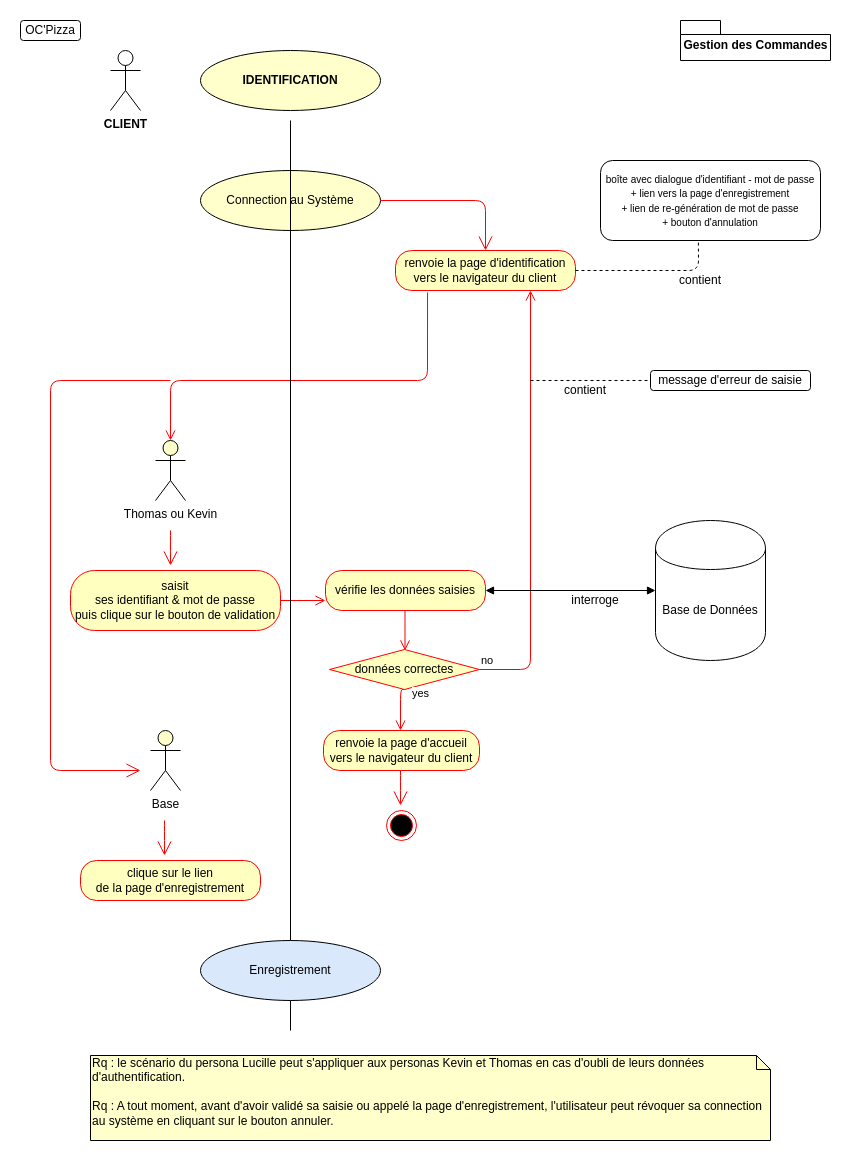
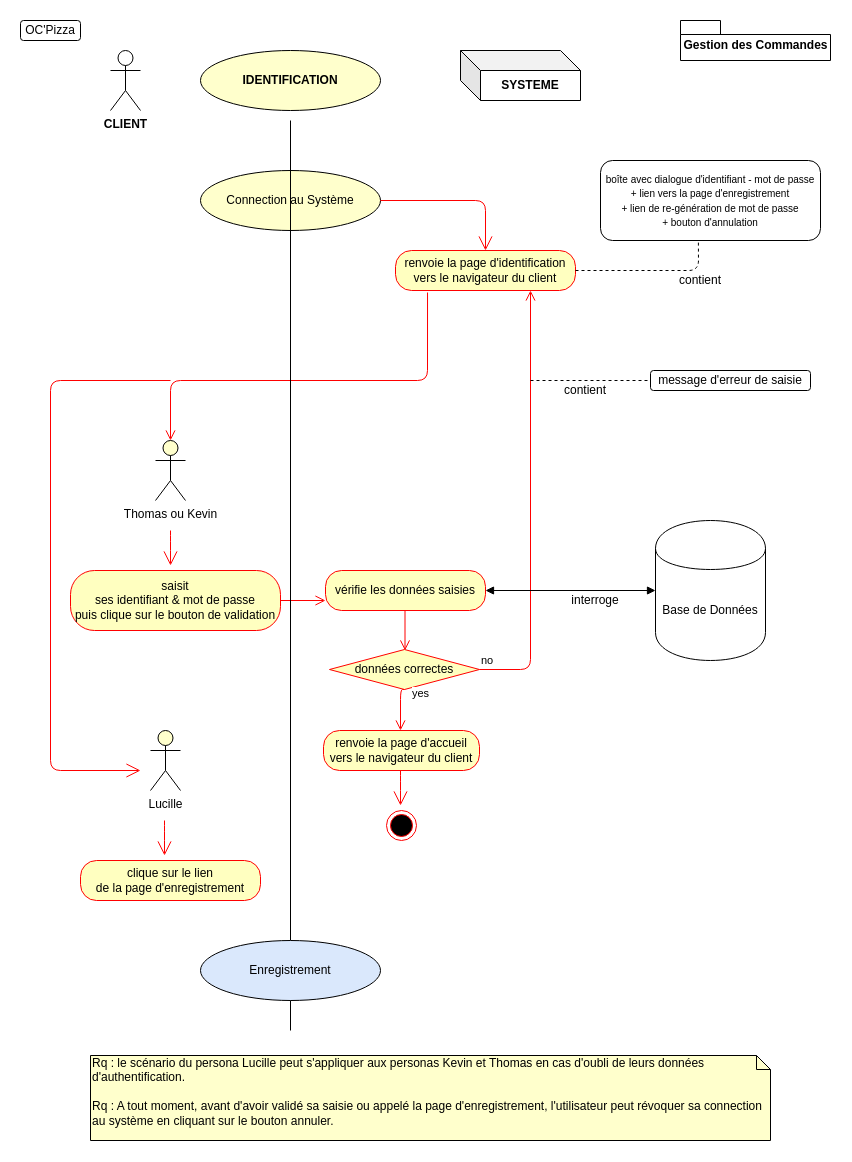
none -> (521, 76)
(166, 805) -> (166, 805)
